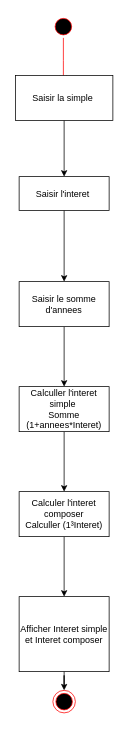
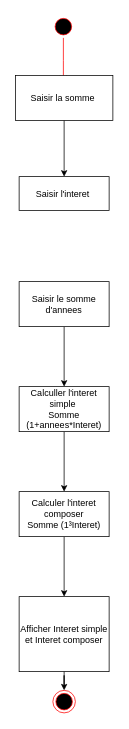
(64, 98) -> (64, 98)
(64, 275) -> none
(64, 514) -> (64, 514)
